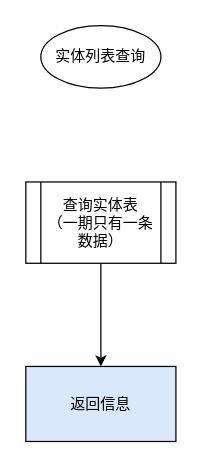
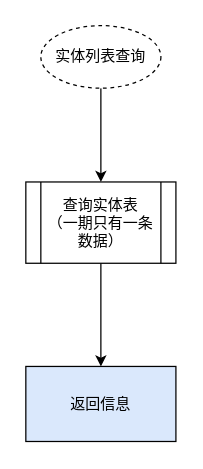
(101, 57) -> (101, 57)
none -> (101, 131)
